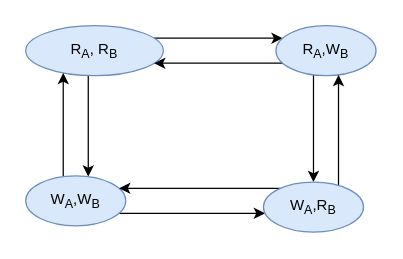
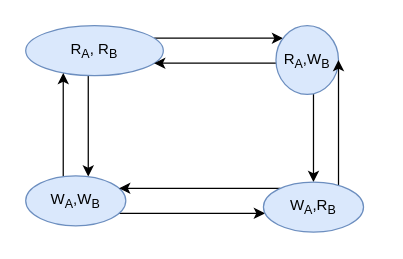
(326, 51) -> (307, 60)
